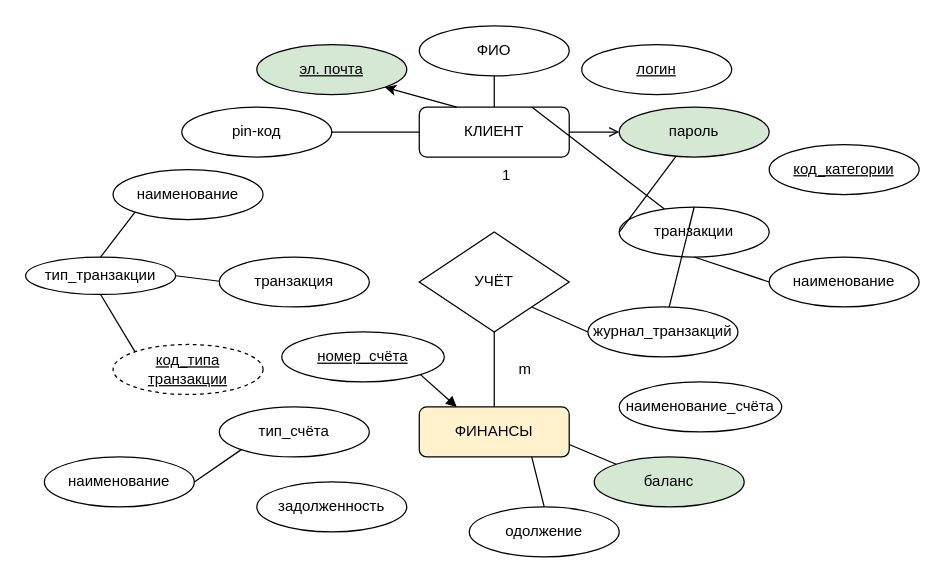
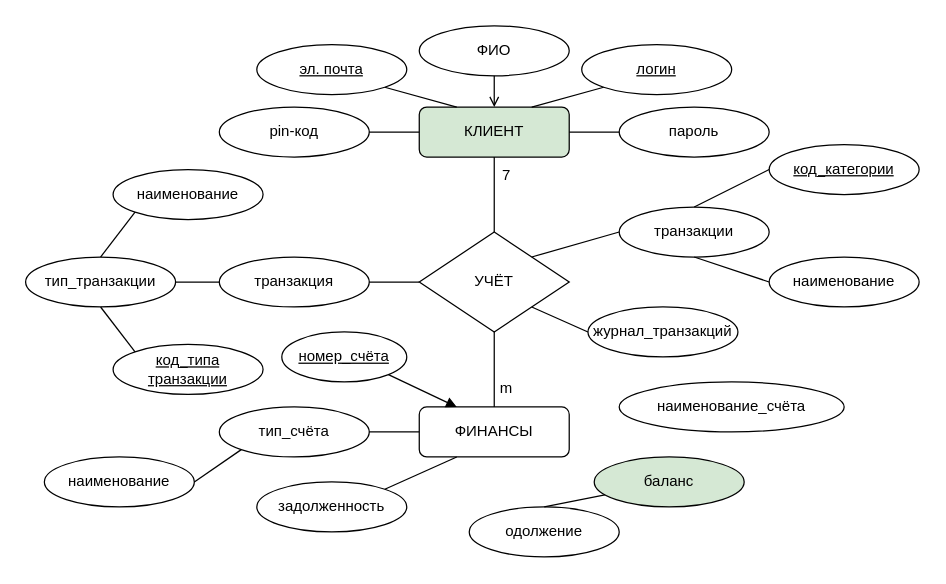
(332, 69) -> (332, 69)
(394, 89) -> (390, 88)
(494, 102) -> (494, 101)
(257, 132) -> (294, 132)
(494, 132) -> (494, 132)
(613, 132) -> (613, 132)
(694, 132) -> (694, 132)
(598, 158) -> (568, 97)
(507, 176) -> (507, 176)
(648, 193) -> (576, 244)
none -> (494, 195)
(682, 256) -> (731, 188)
(101, 276) -> (101, 282)
none -> (394, 282)
(363, 357) -> (344, 357)
(188, 369) -> (188, 369)
(526, 369) -> (507, 388)
(701, 407) -> (732, 407)
none -> (394, 432)
(494, 432) -> (494, 432)
(593, 454) -> none
none -> (420, 473)
(538, 482) -> (574, 501)
